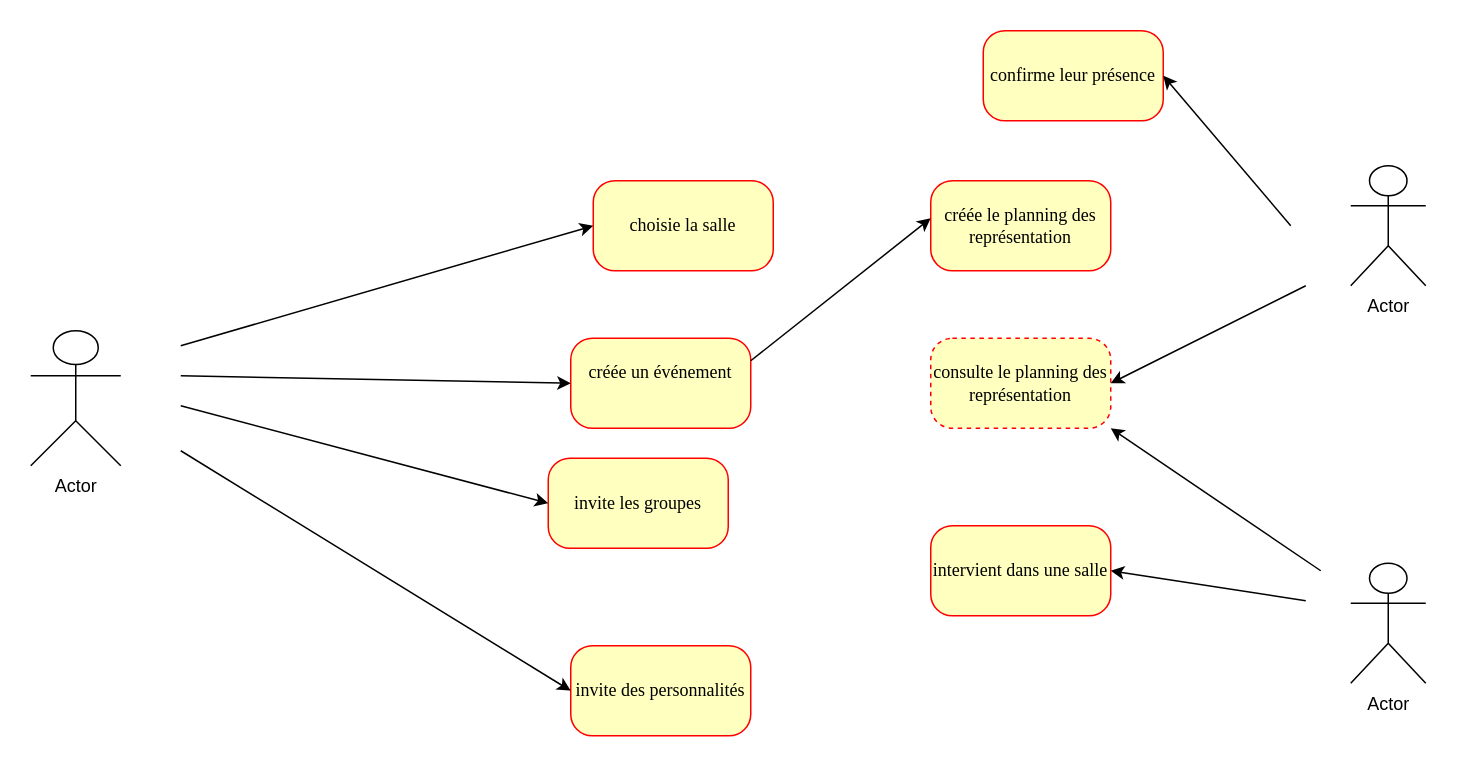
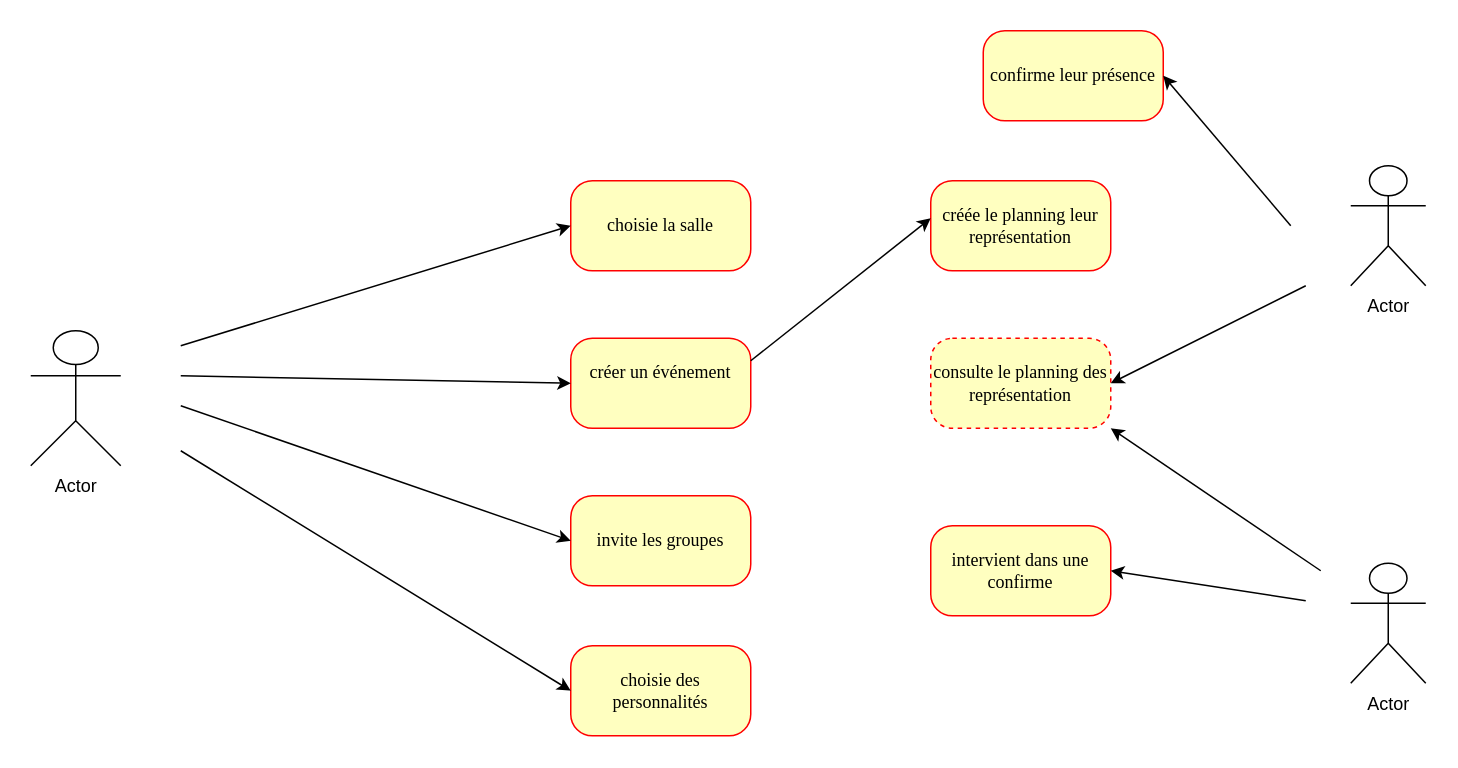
(683, 226) -> (661, 226)
(1021, 226) -> (1021, 226)
(661, 383) -> (661, 383)
(638, 503) -> (661, 541)
(1021, 571) -> (1021, 571)
(661, 691) -> (661, 691)
